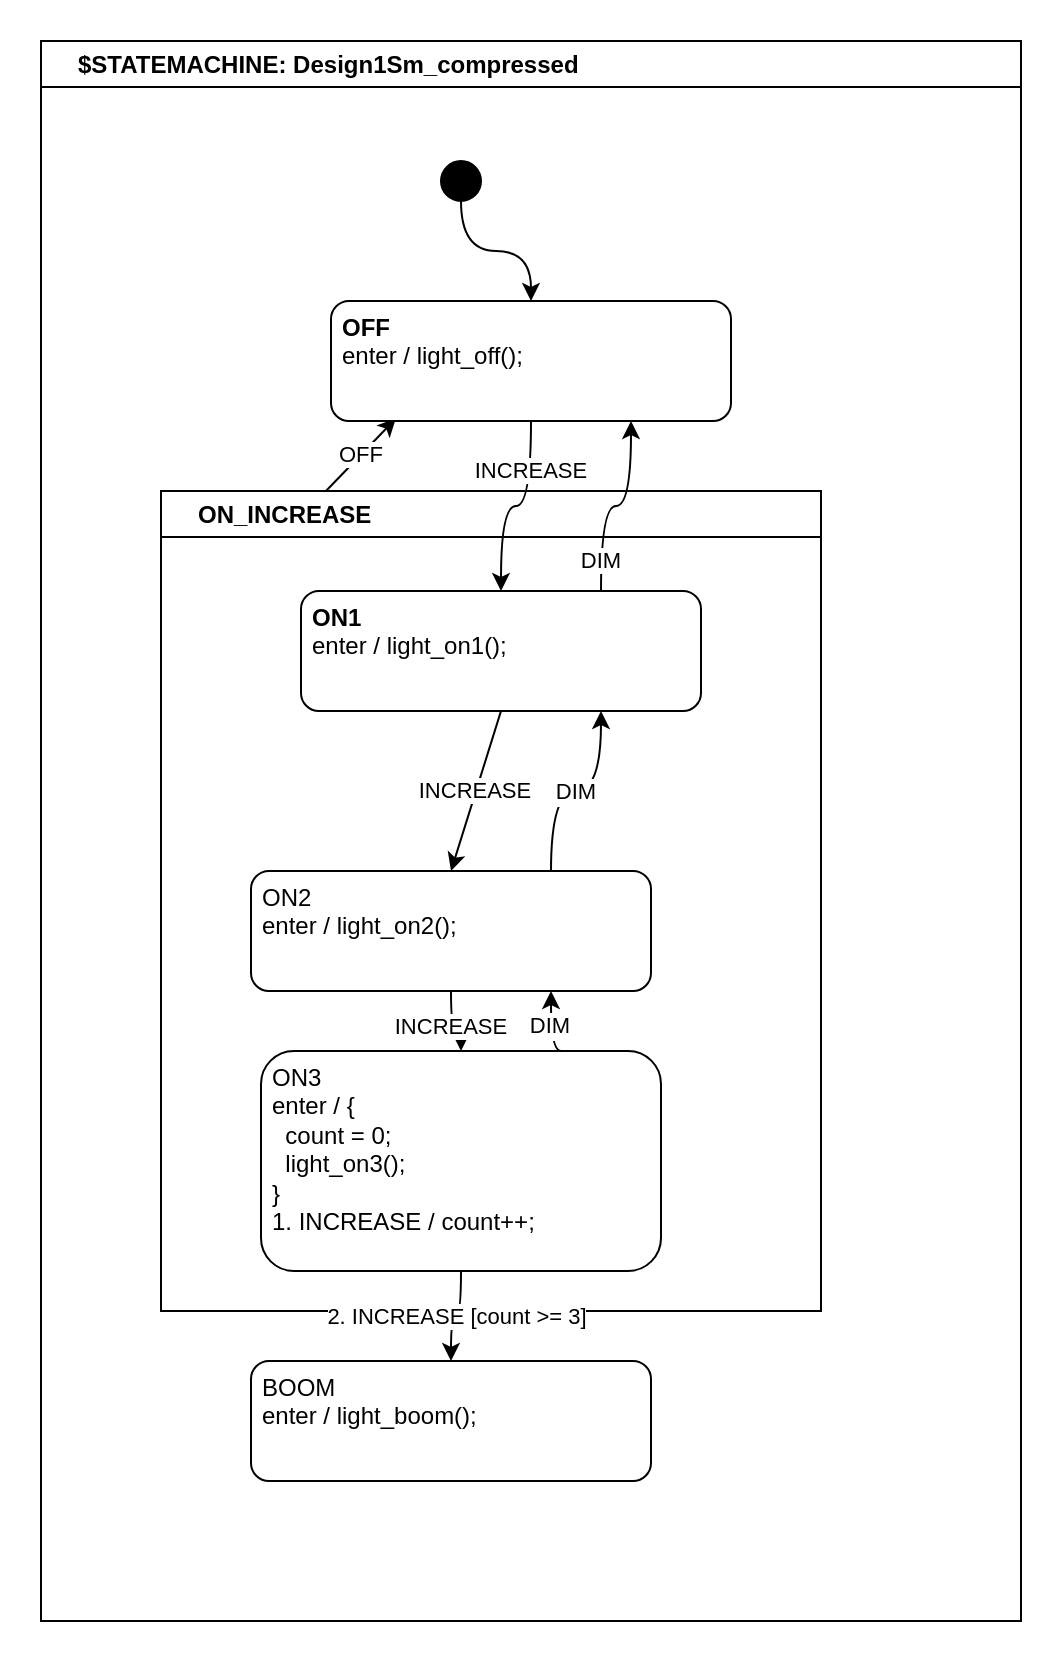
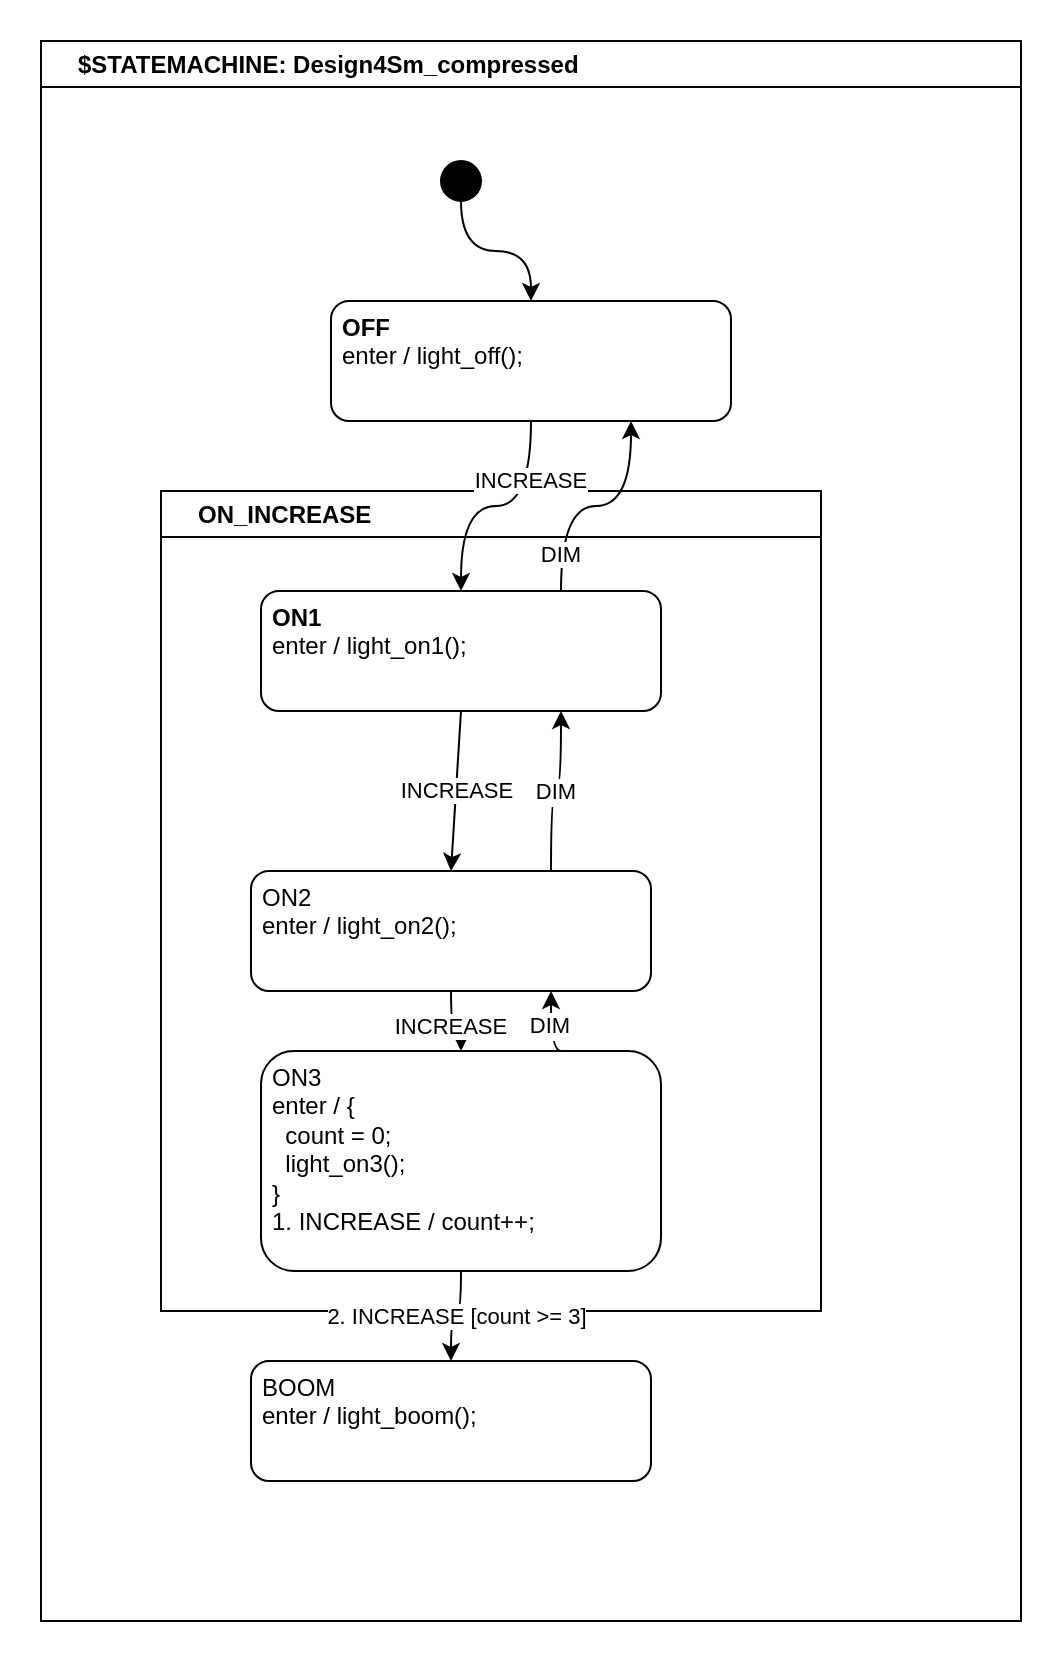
(304, 65) -> (304, 65)
(370, 445) -> none
(501, 651) -> (461, 651)
